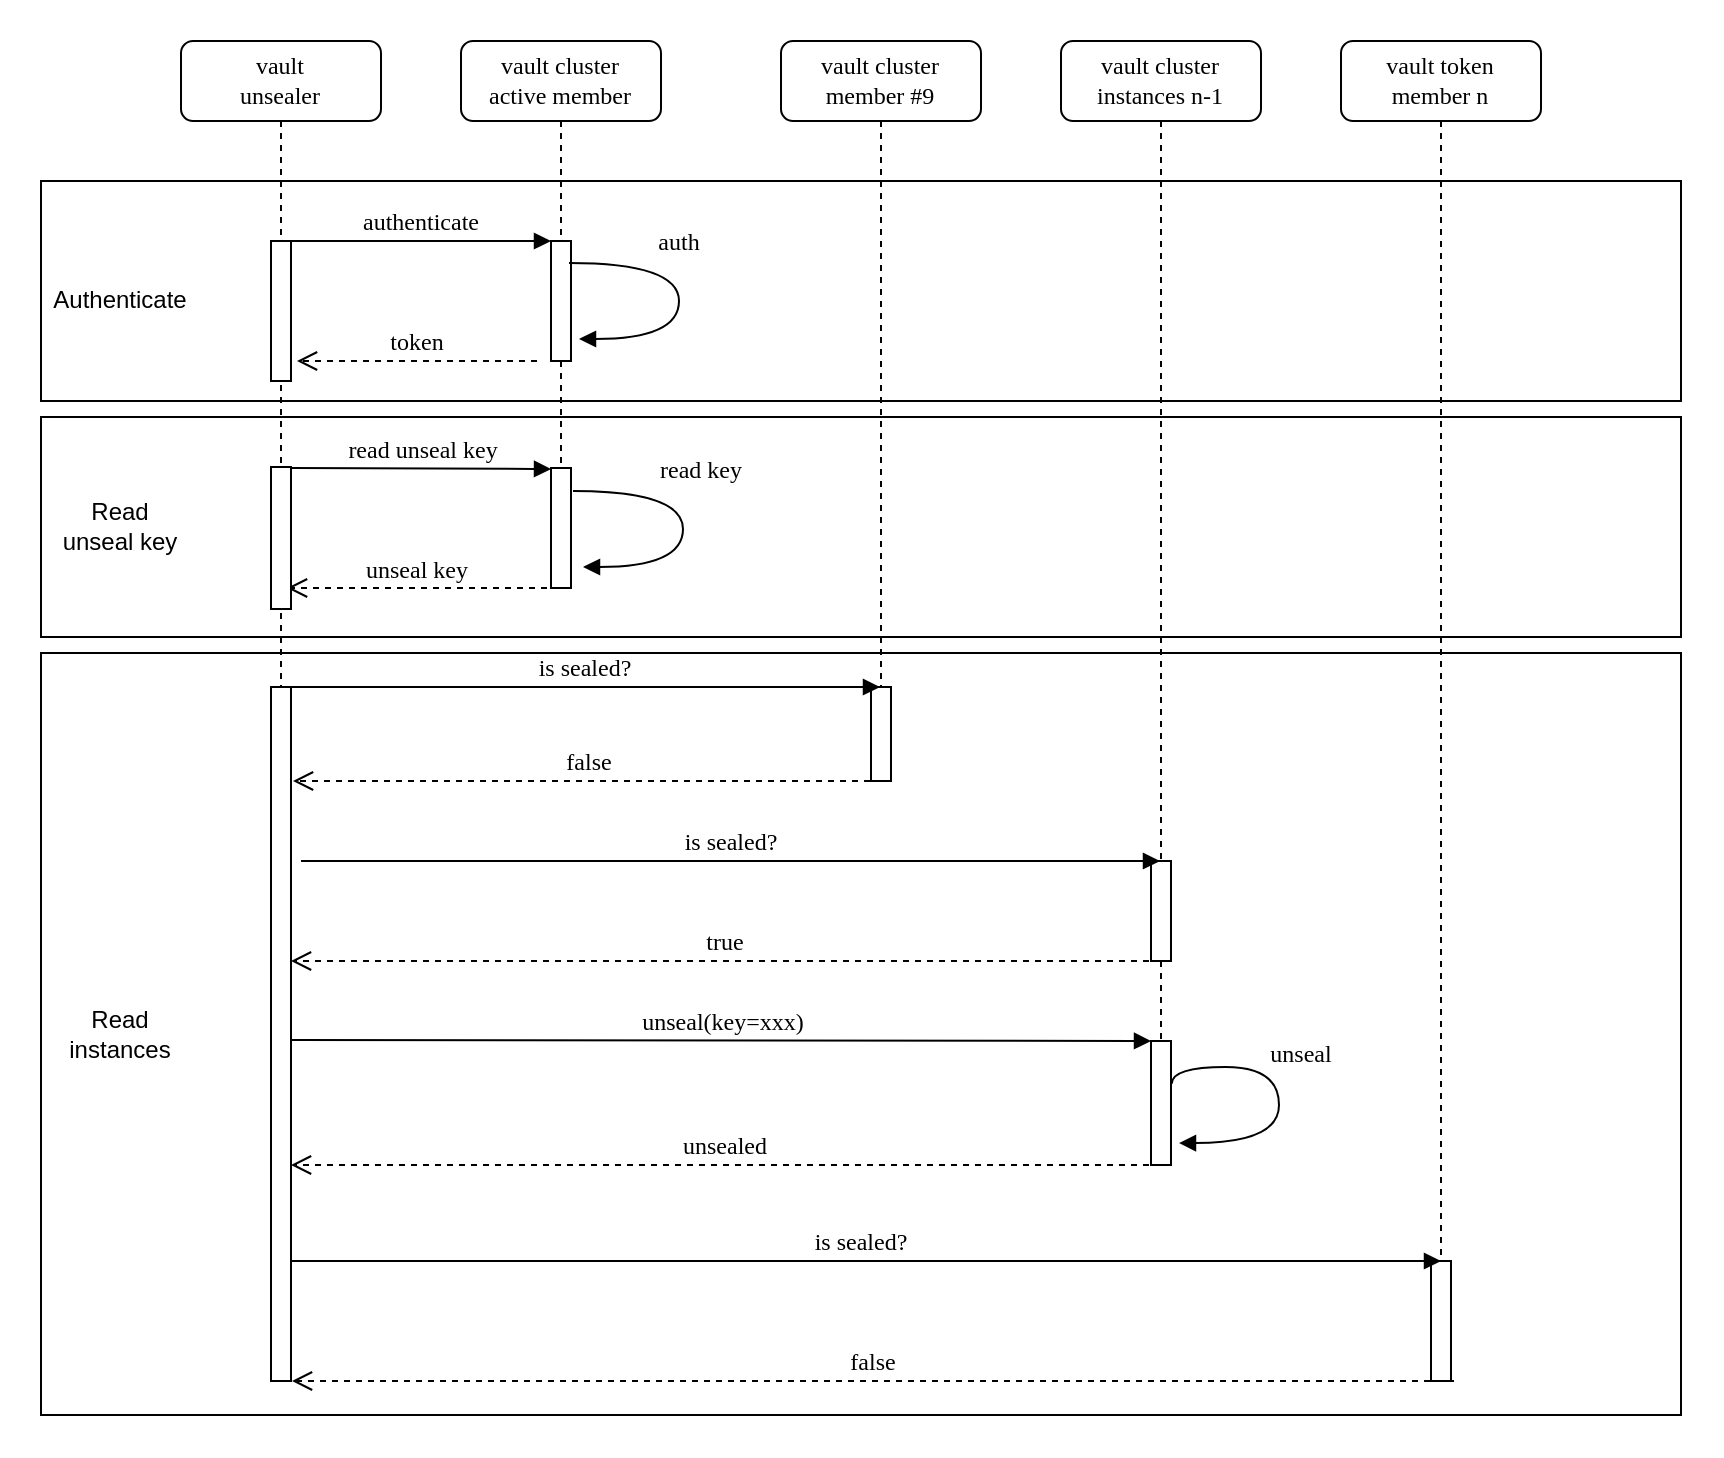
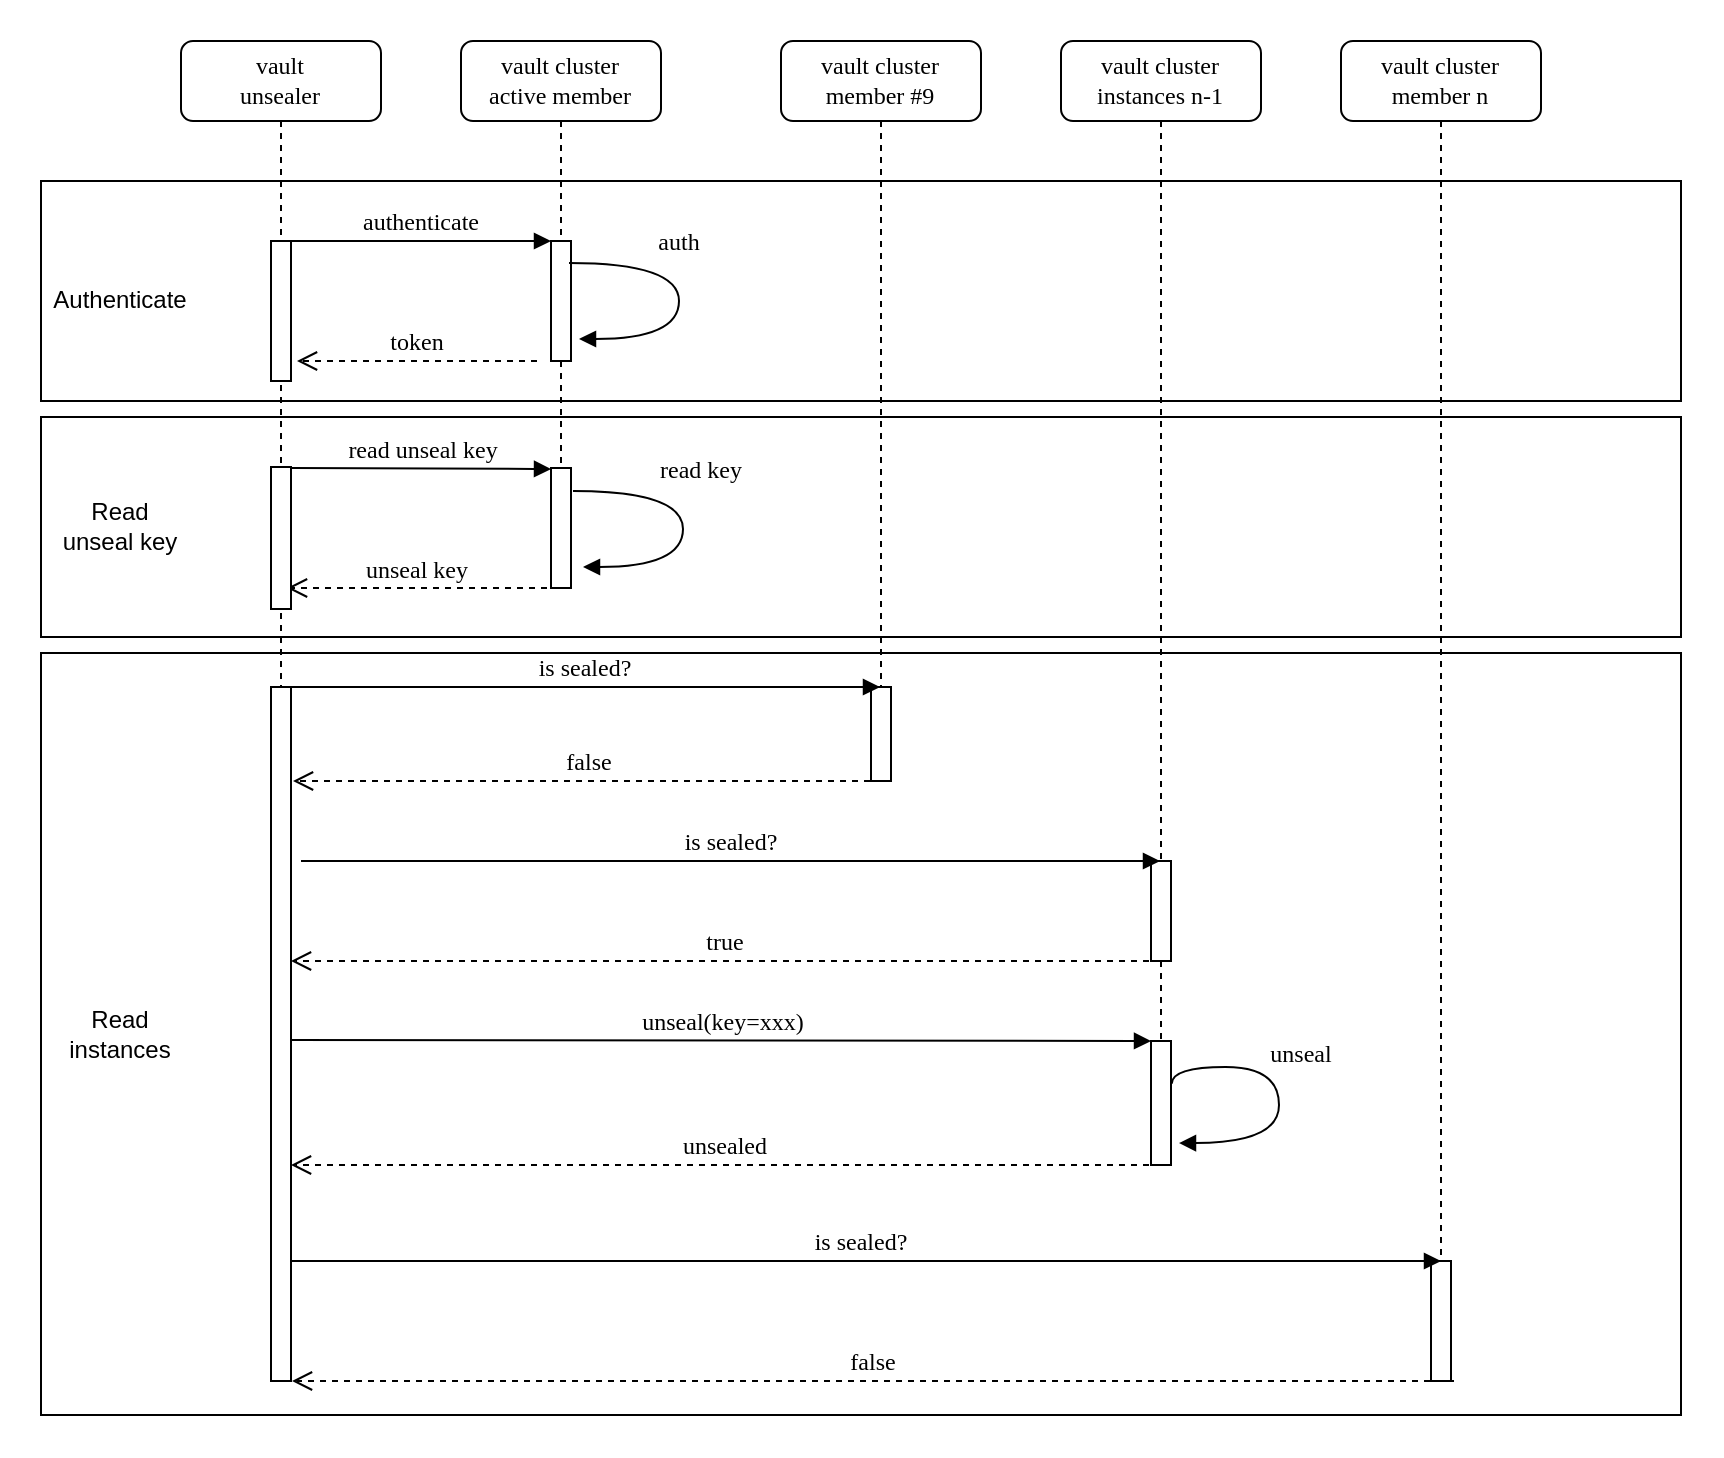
(1441, 81) -> (1441, 81)
